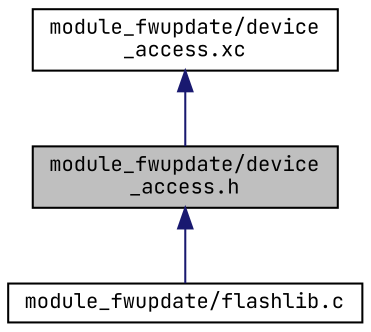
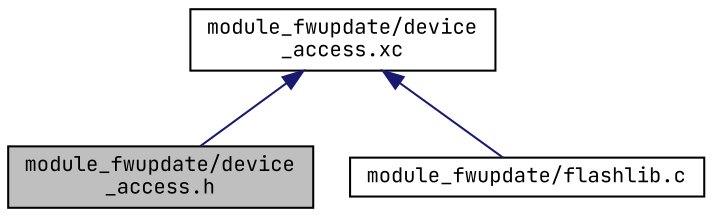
(185, 256) -> (452, 120)
